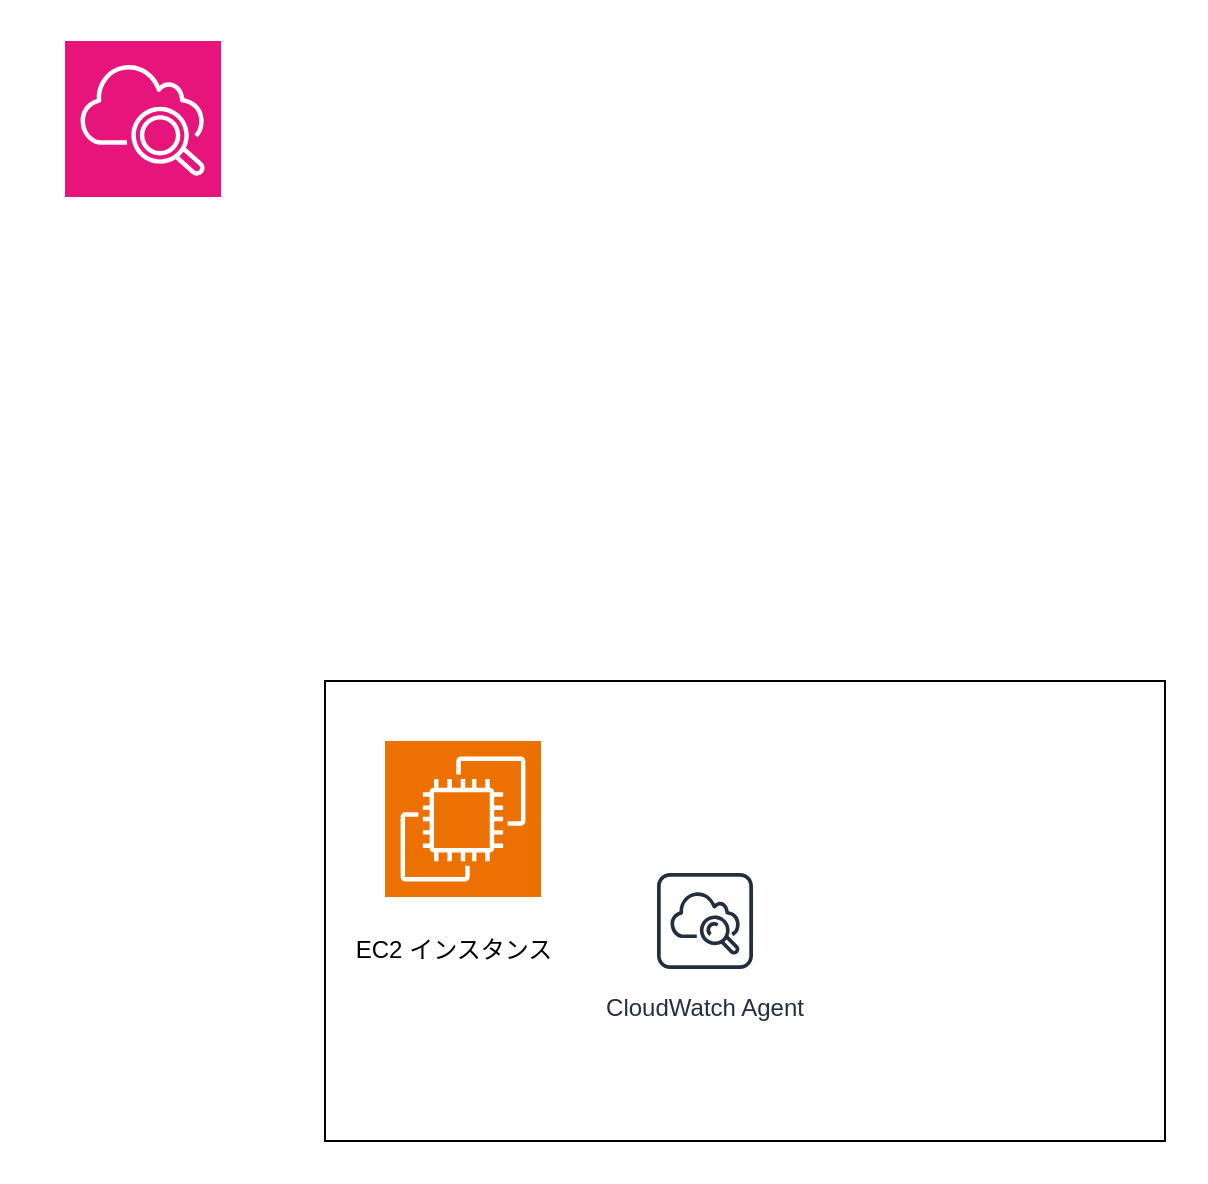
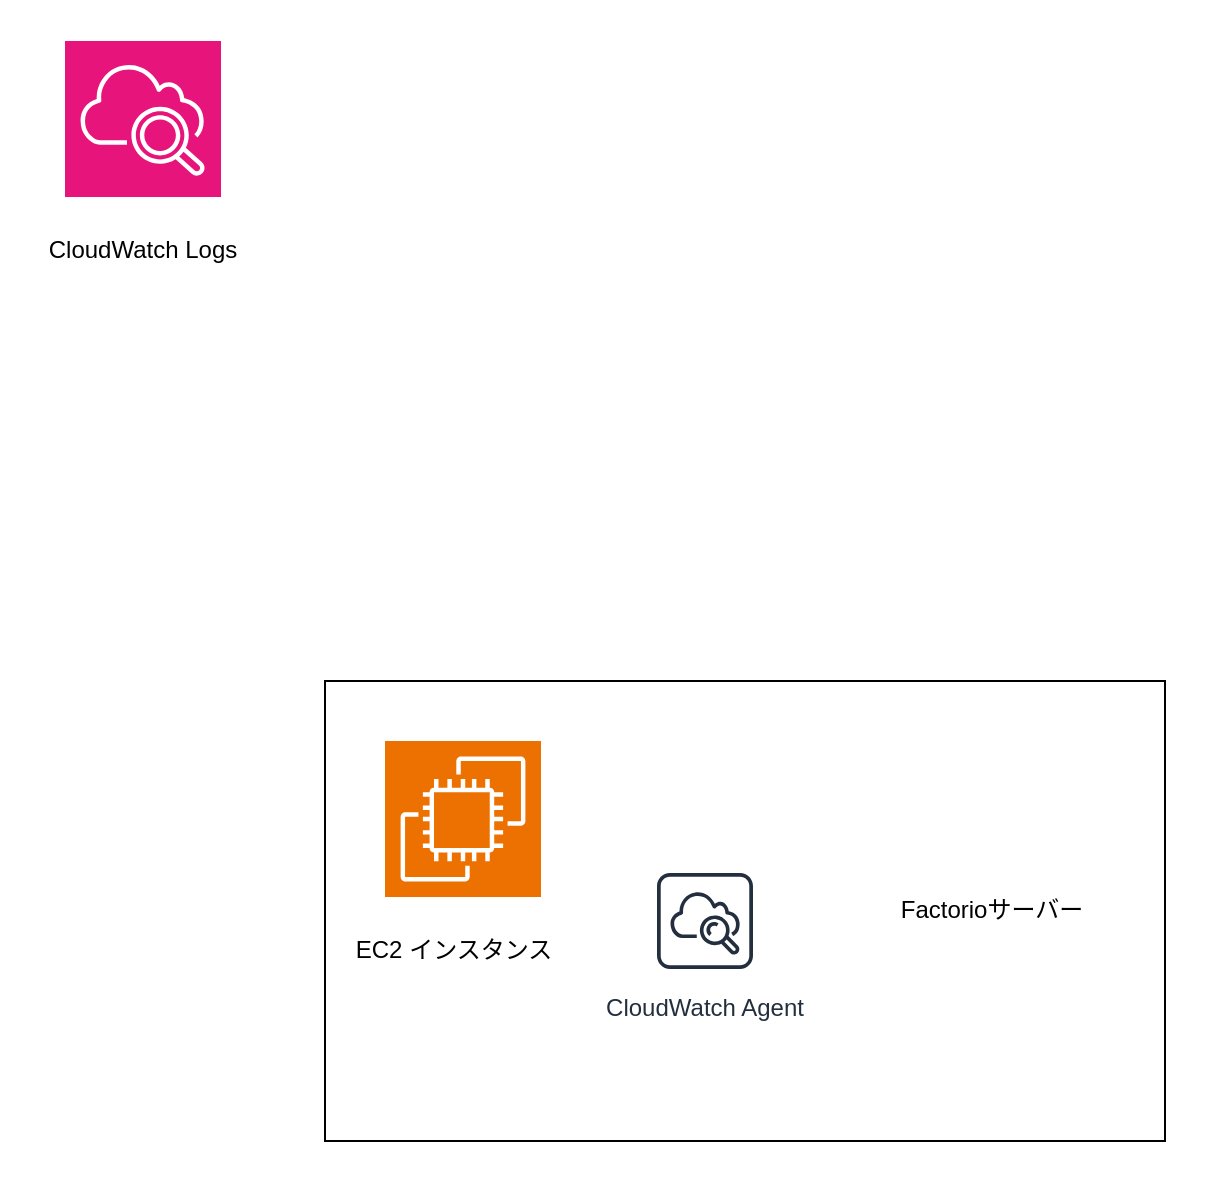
none -> (143, 251)
none -> (993, 911)
